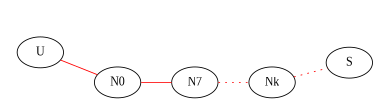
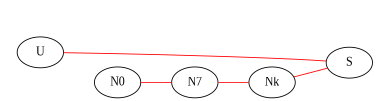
(79, 67) -> (195, 56)
(311, 73) -> (311, 73)
(234, 82) -> (234, 82)
